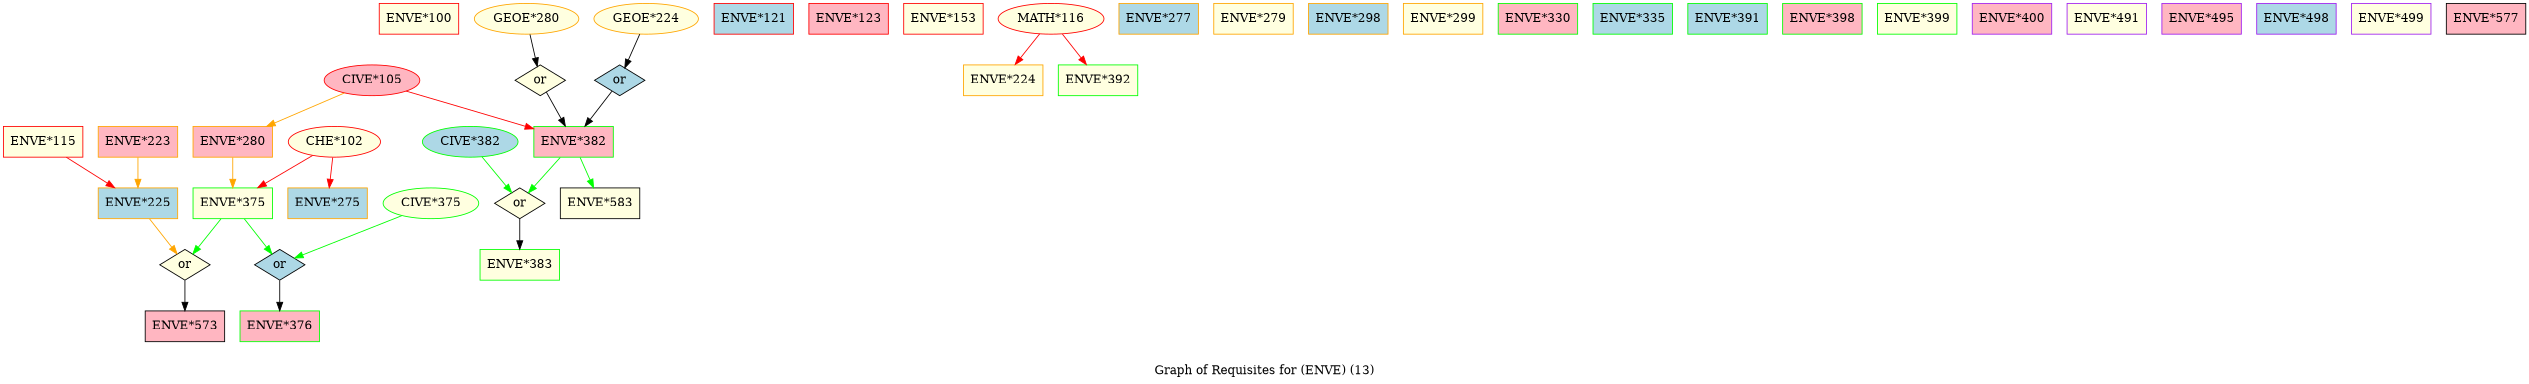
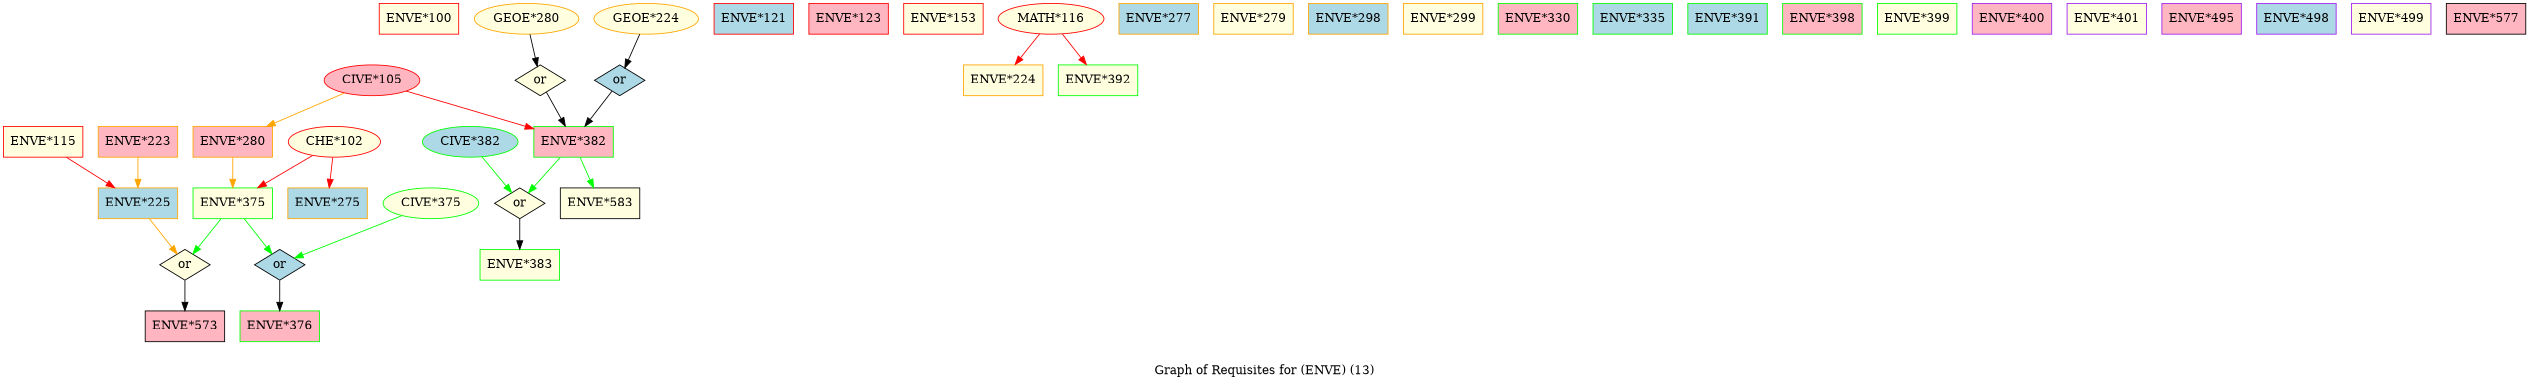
(2107, 19) -> (2107, 19)
